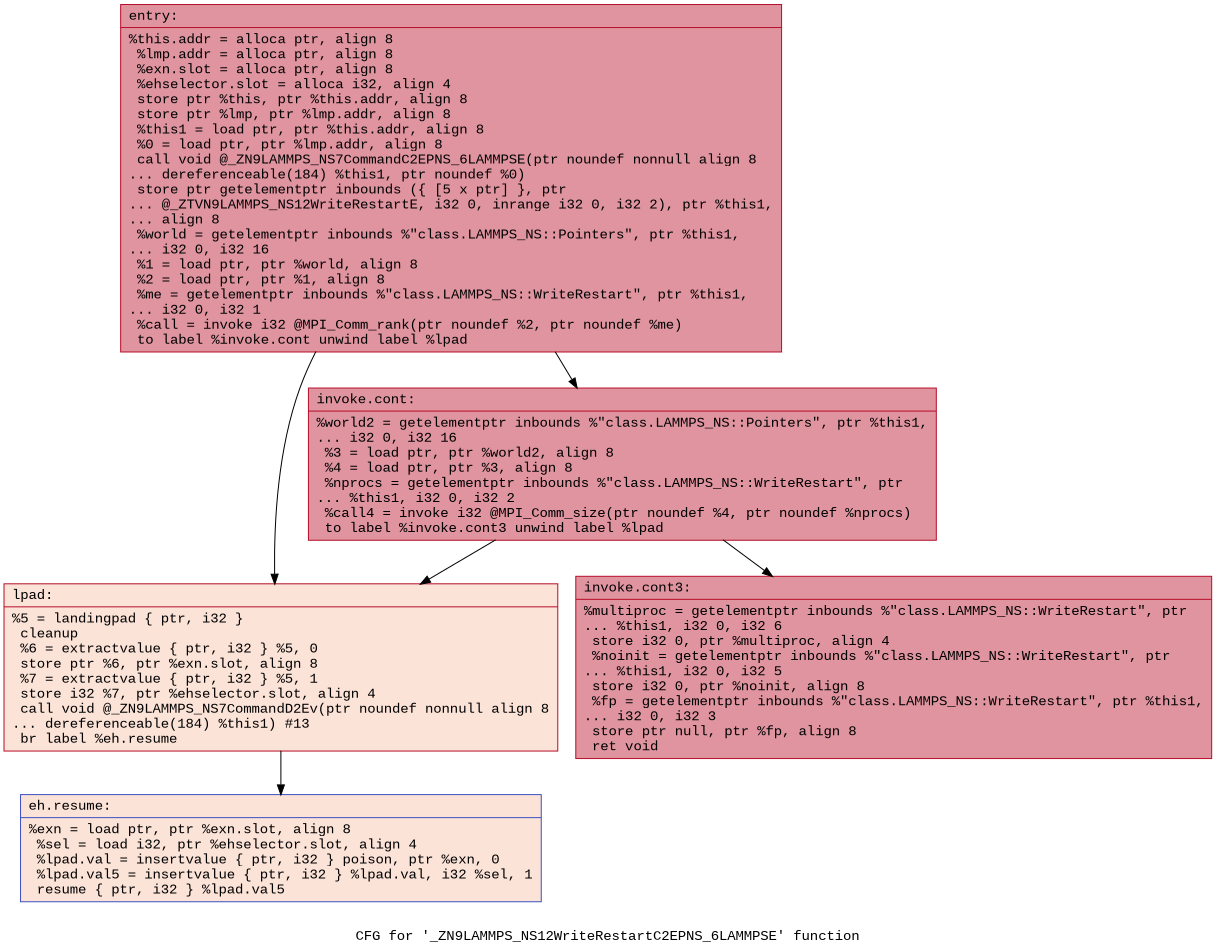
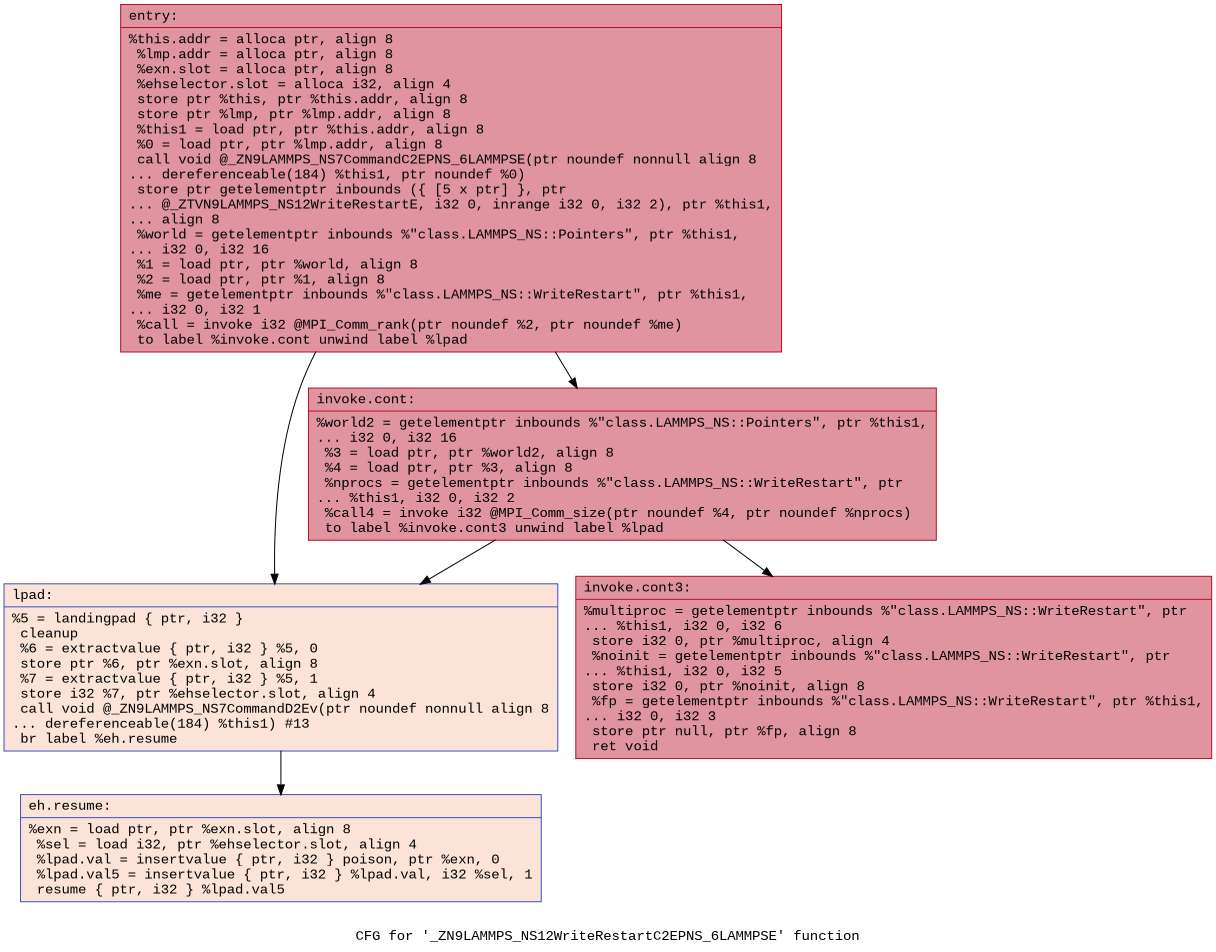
(281, 667) -> (281, 667)
